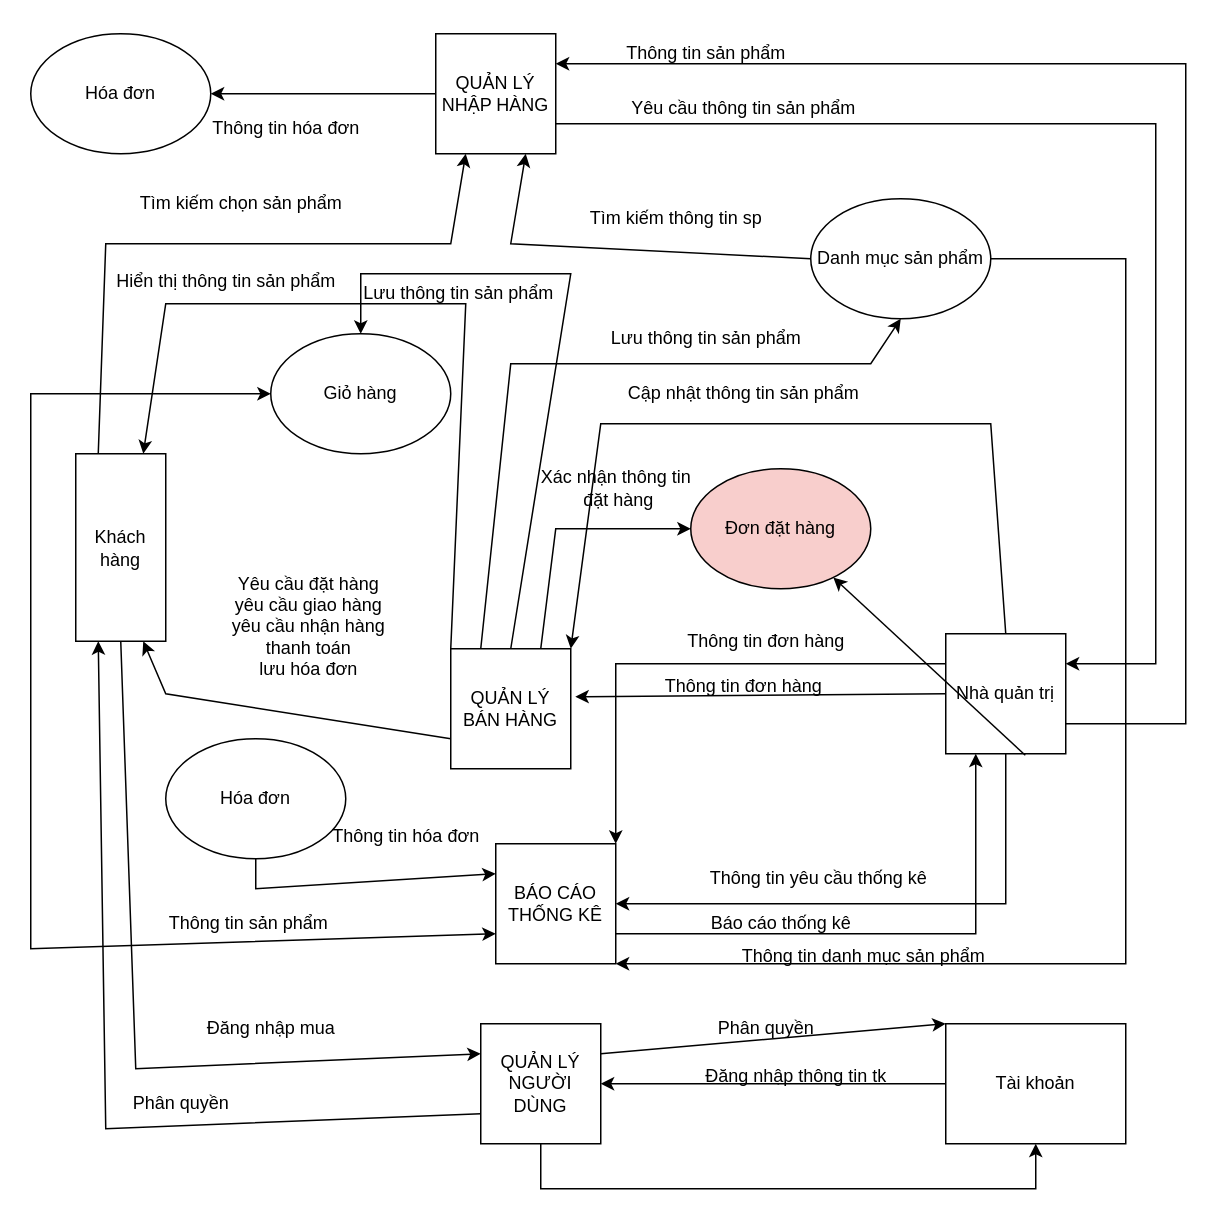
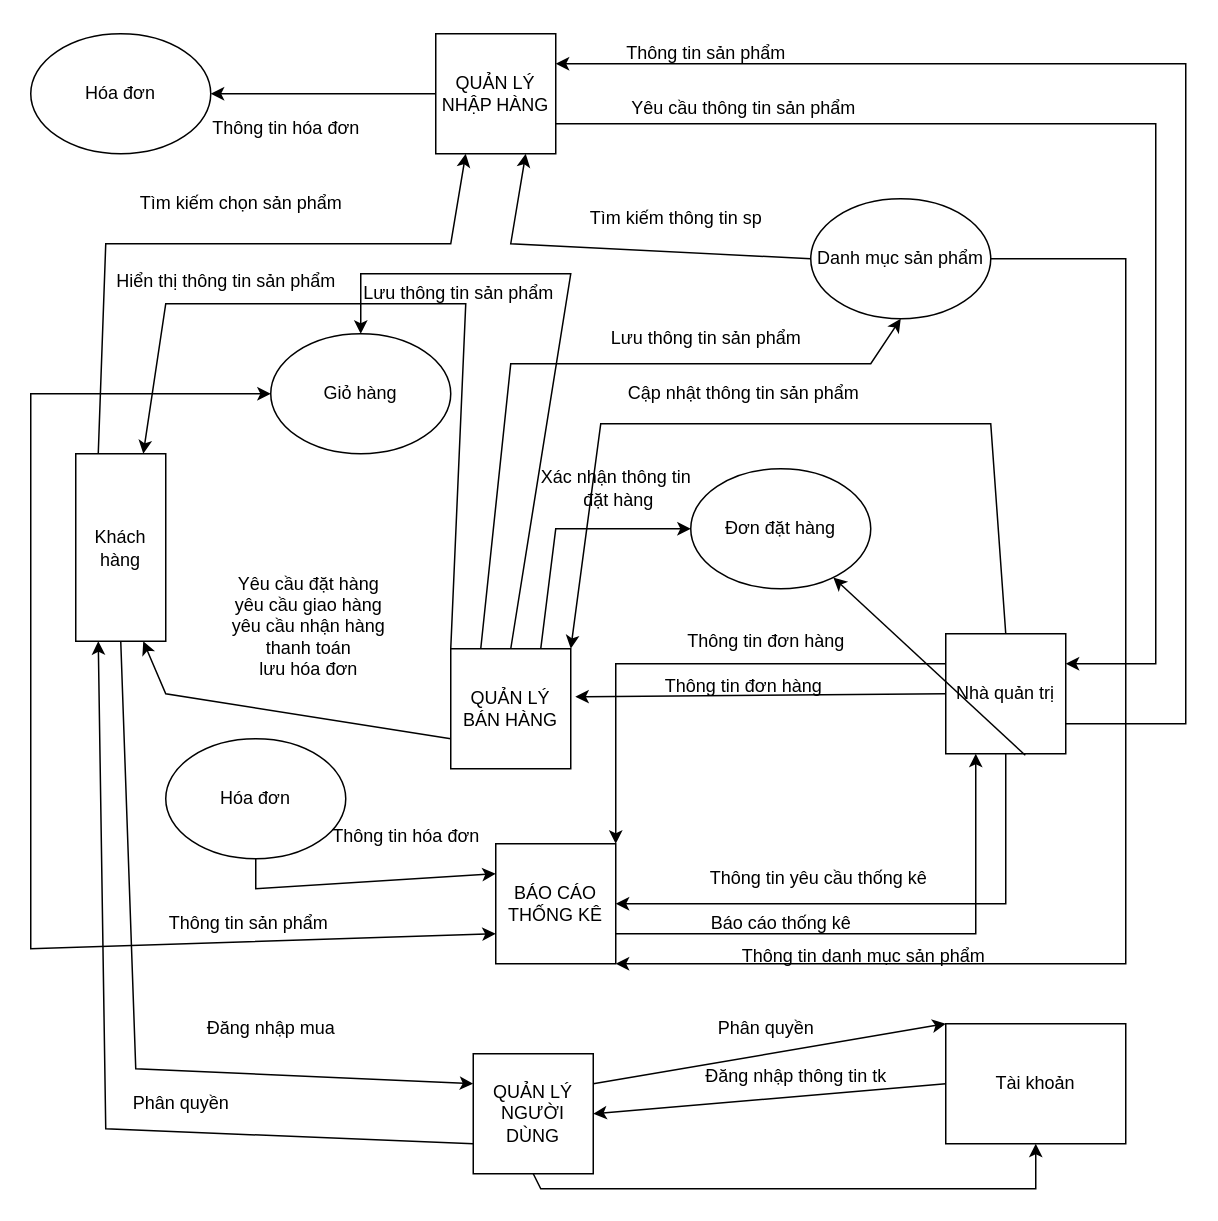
(781, 529) -> (781, 529)
(541, 1084) -> (533, 1114)
